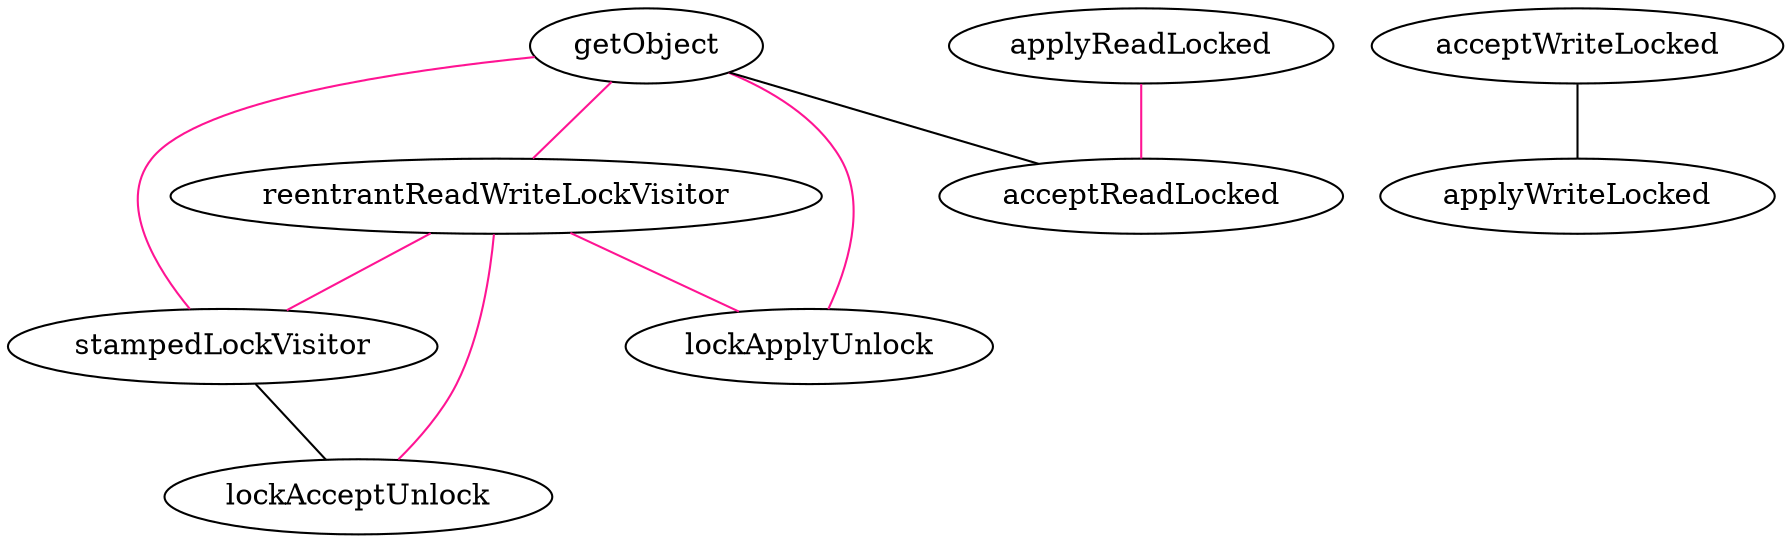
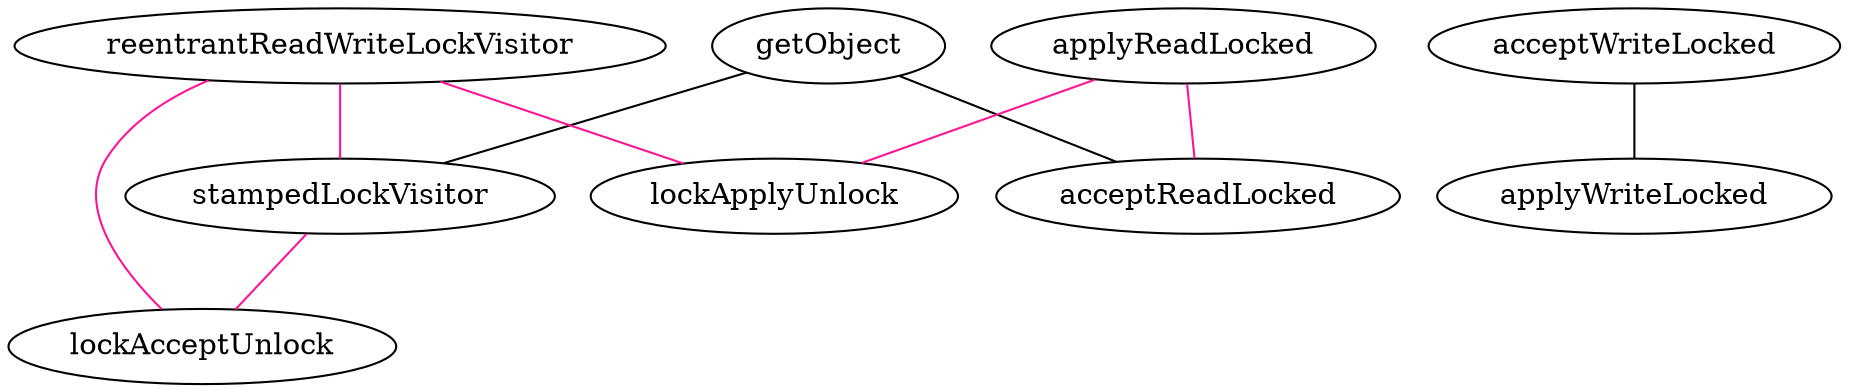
(255, 106) -> (595, 118)
(572, 120) -> none
(843, 165) -> (978, 121)
(291, 422) -> (271, 272)
